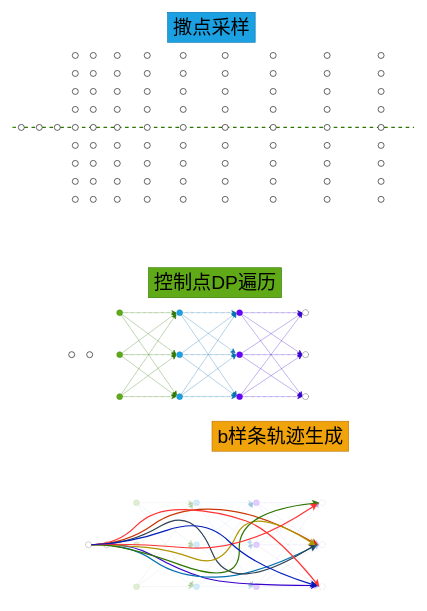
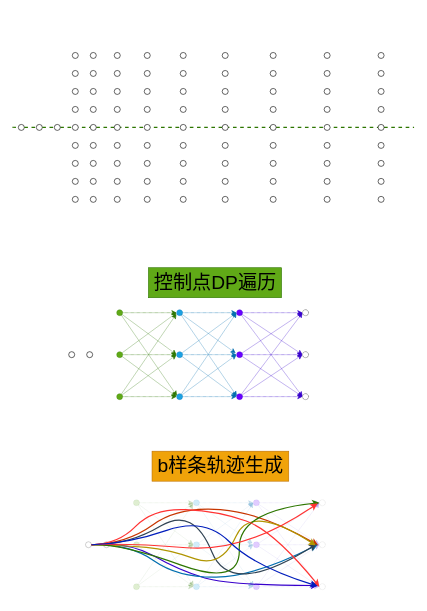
(212, 27) -> none
(281, 437) -> (221, 467)
